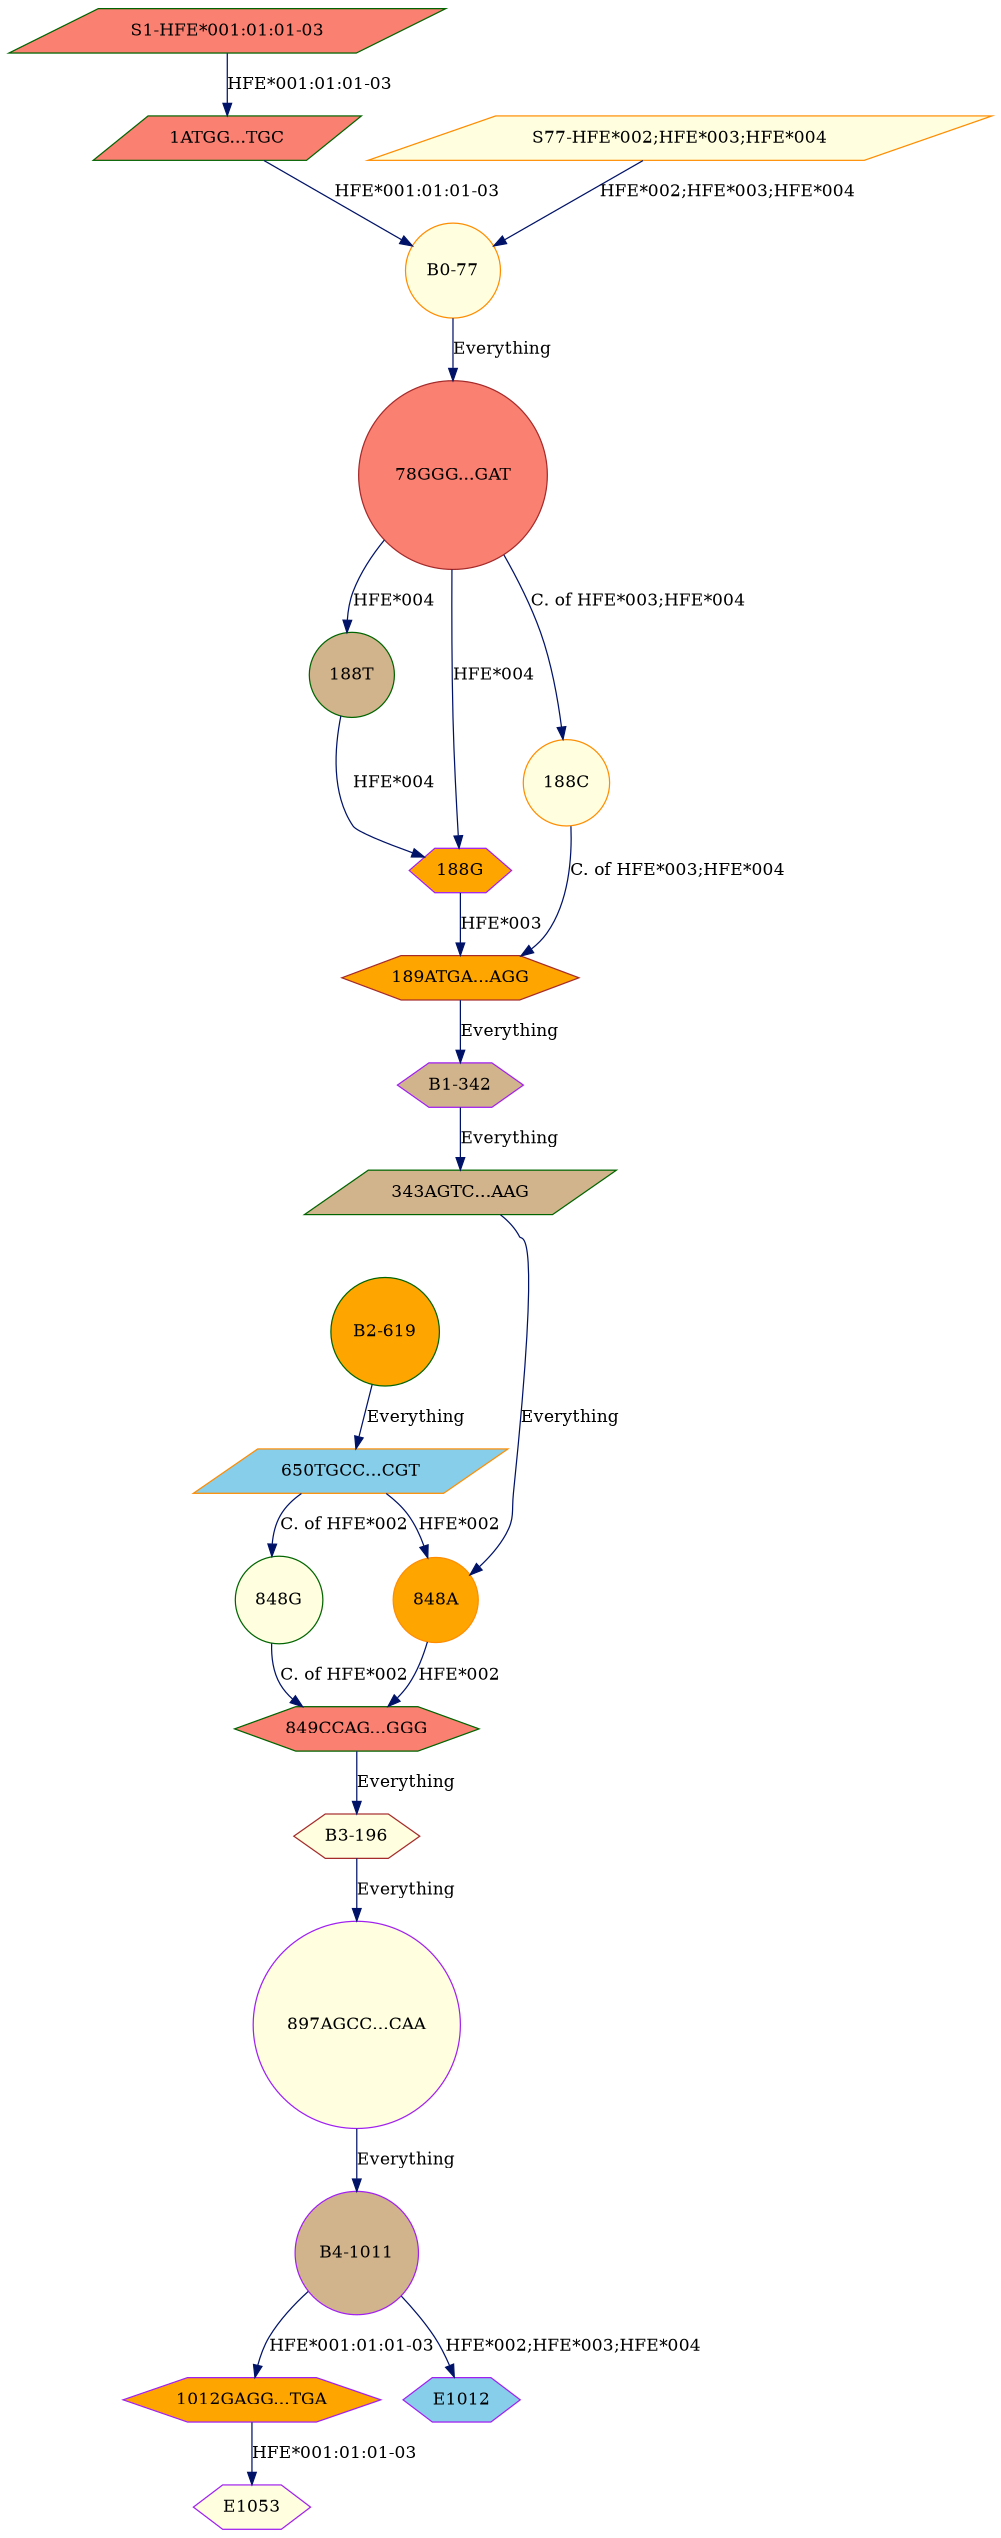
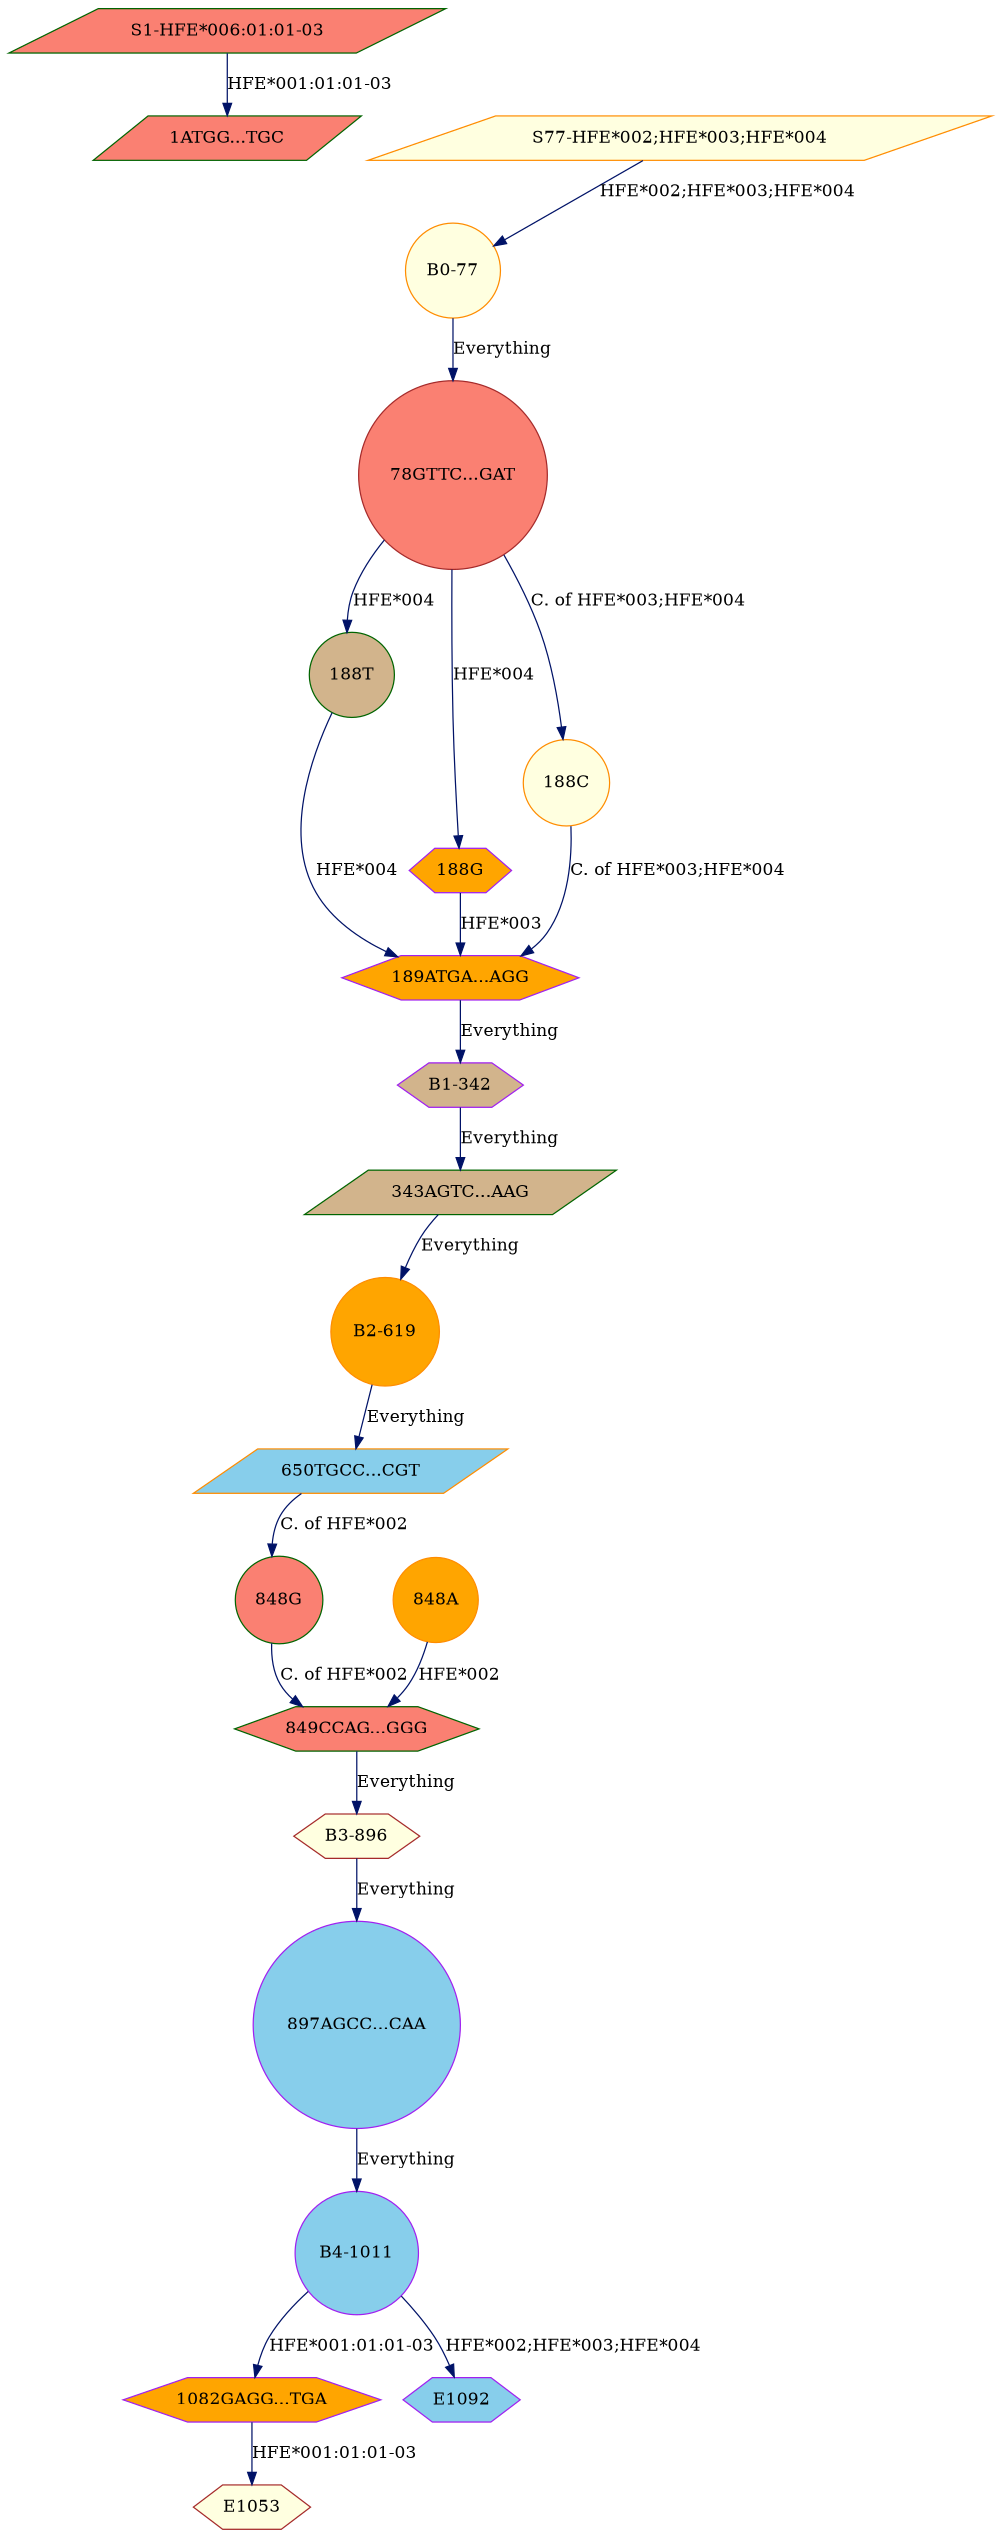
(227, 31) -> (227, 31)
(333, 200) -> none
(453, 475) -> (453, 475)
(343, 805) -> (302, 848)
(460, 978) -> (460, 978)
(385, 1332) -> (385, 1332)
(523, 1391) -> (419, 1240)
(409, 1517) -> none
(279, 1600) -> (279, 1600)
(357, 1836) -> (357, 1836)
(357, 2025) -> (357, 2025)
(357, 2253) -> (357, 2253)
(252, 2400) -> (252, 2400)
(462, 2400) -> (462, 2400)
(252, 2507) -> (252, 2507)
